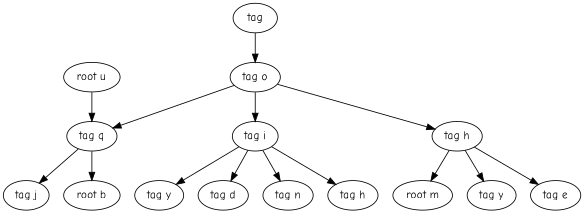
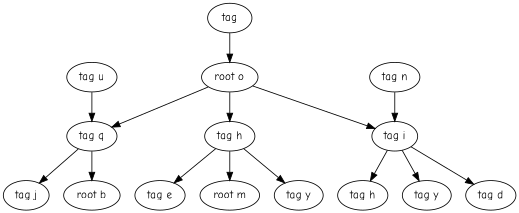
(92, 77) -> (92, 77)
(255, 77) -> (230, 77)
(269, 162) -> (395, 103)
